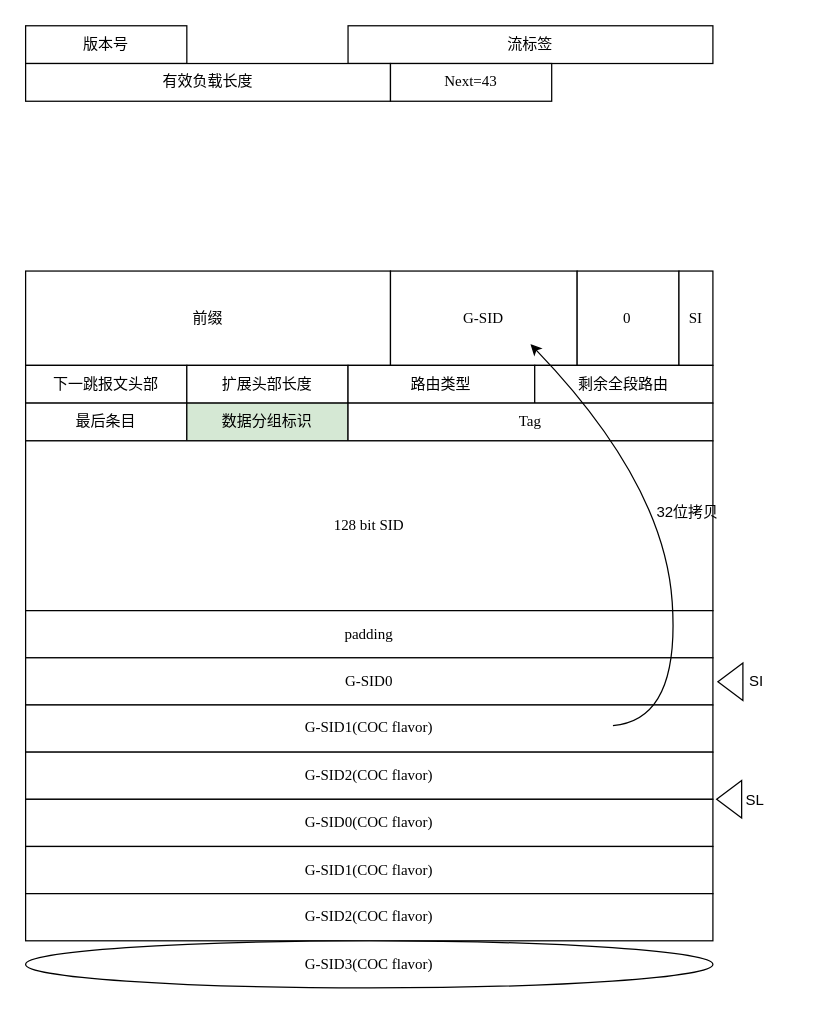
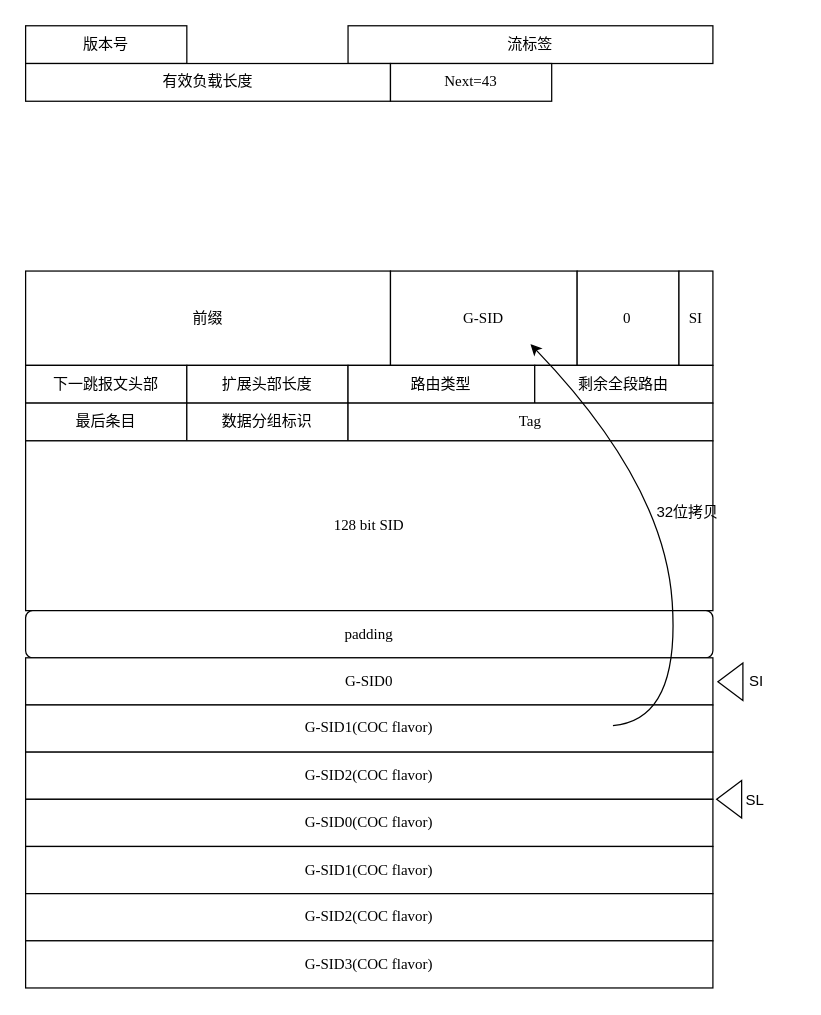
(268, 422) -> (268, 422)
(369, 634) -> (369, 634)
(369, 965) -> (369, 965)
